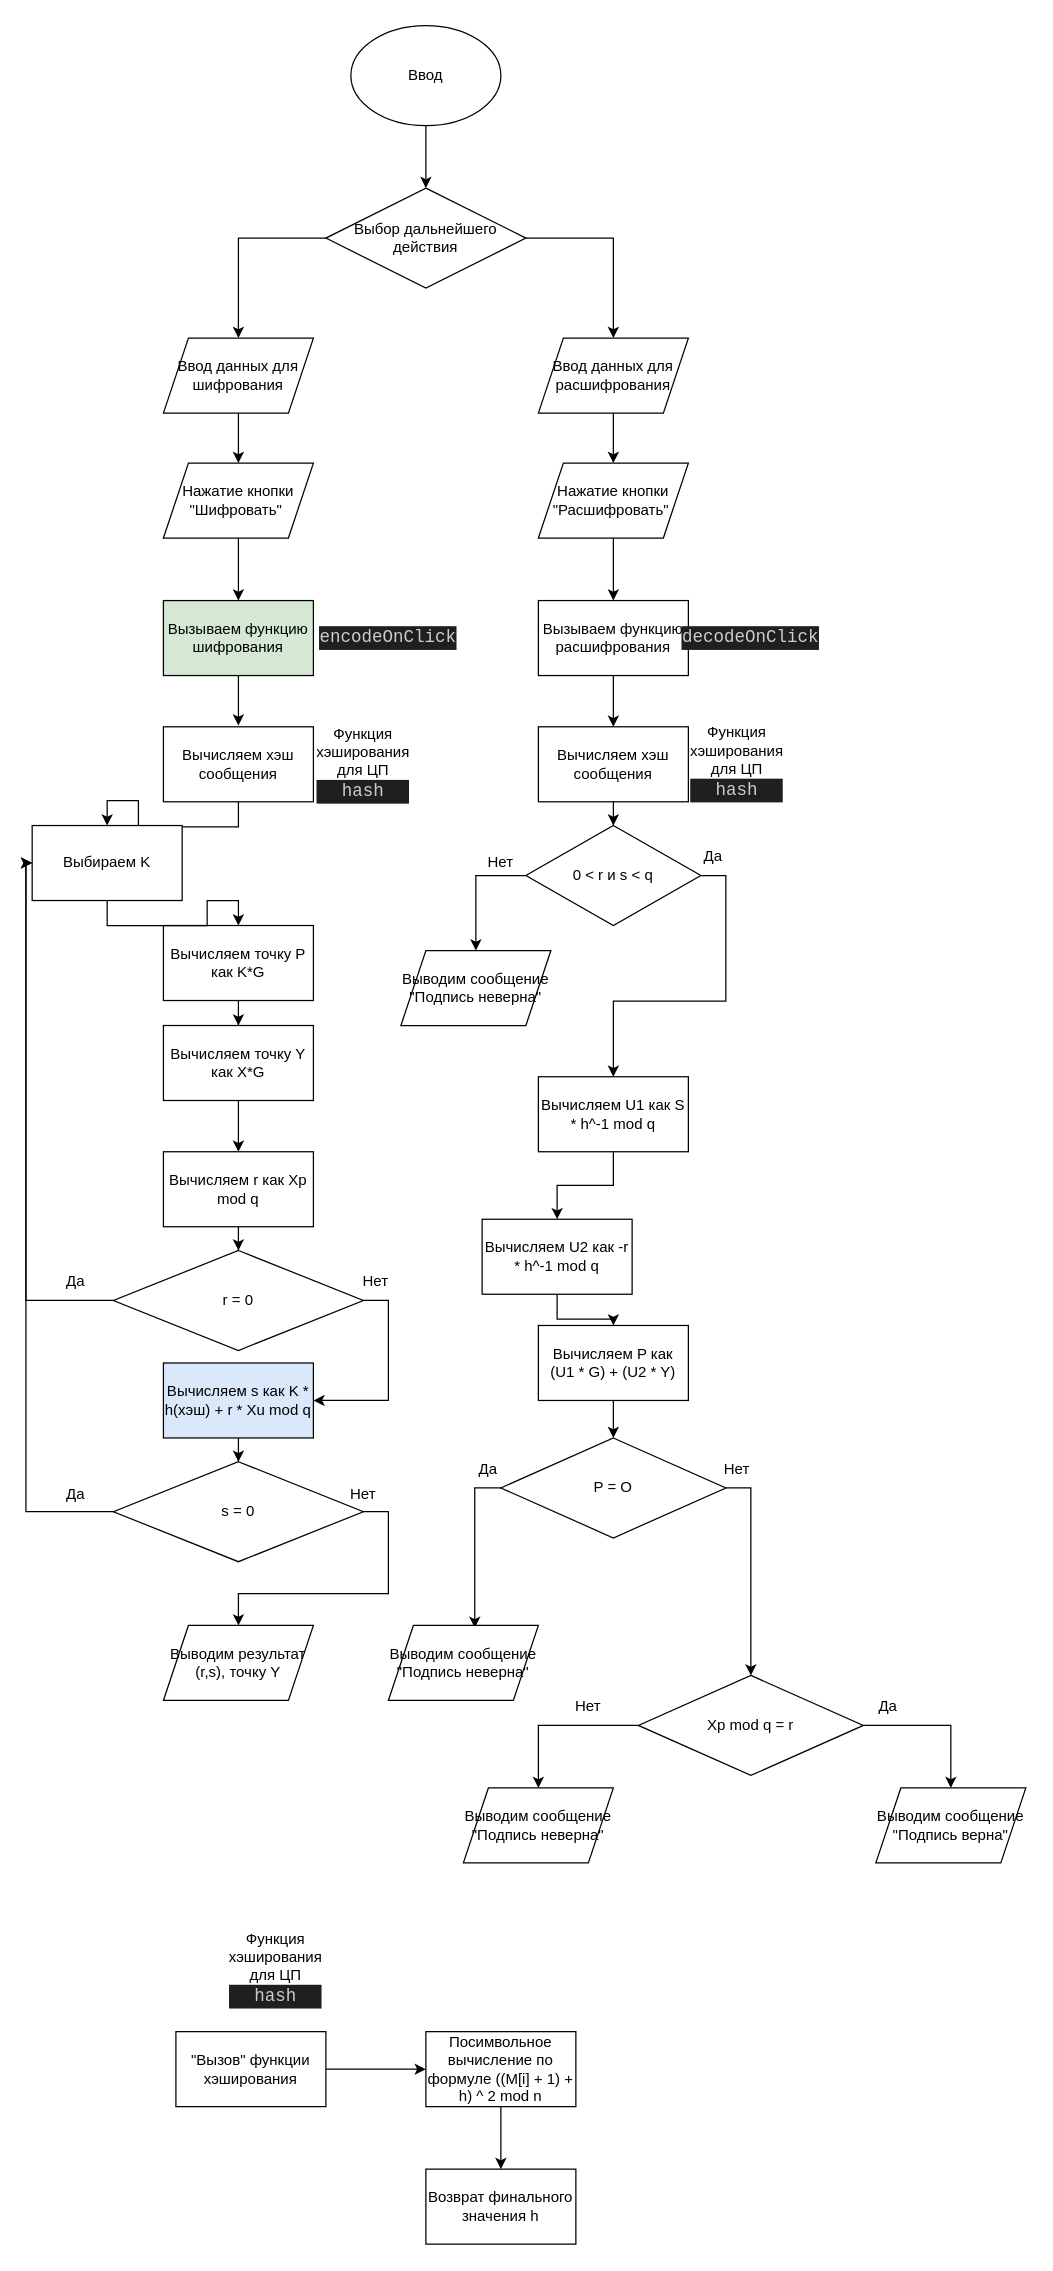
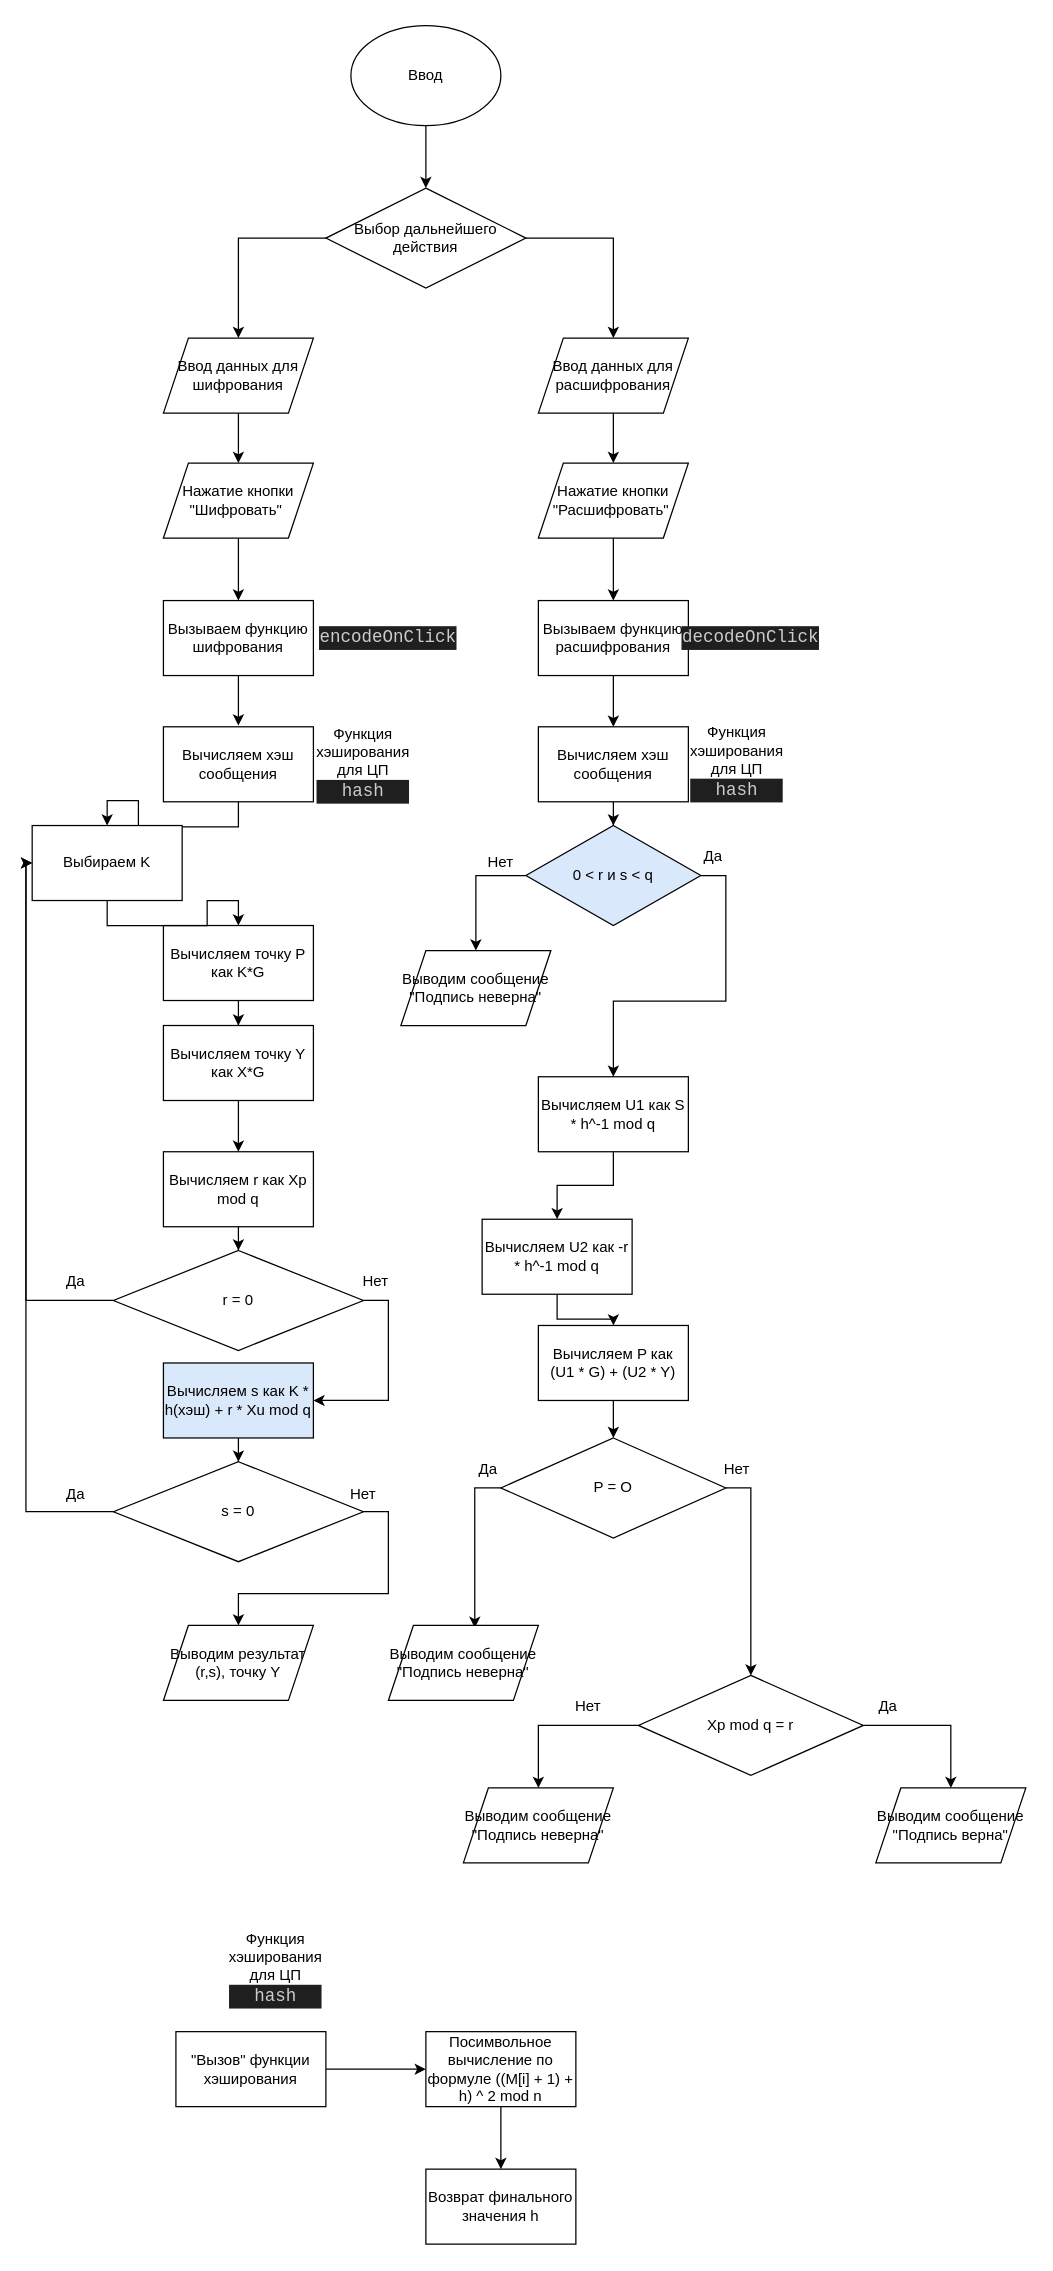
(238, 638) -> (238, 638)
(613, 876) -> (613, 876)
